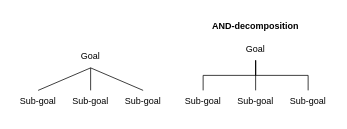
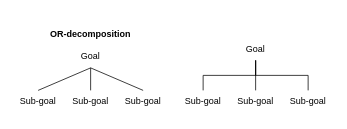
(255, 27) -> none
none -> (90, 34)
